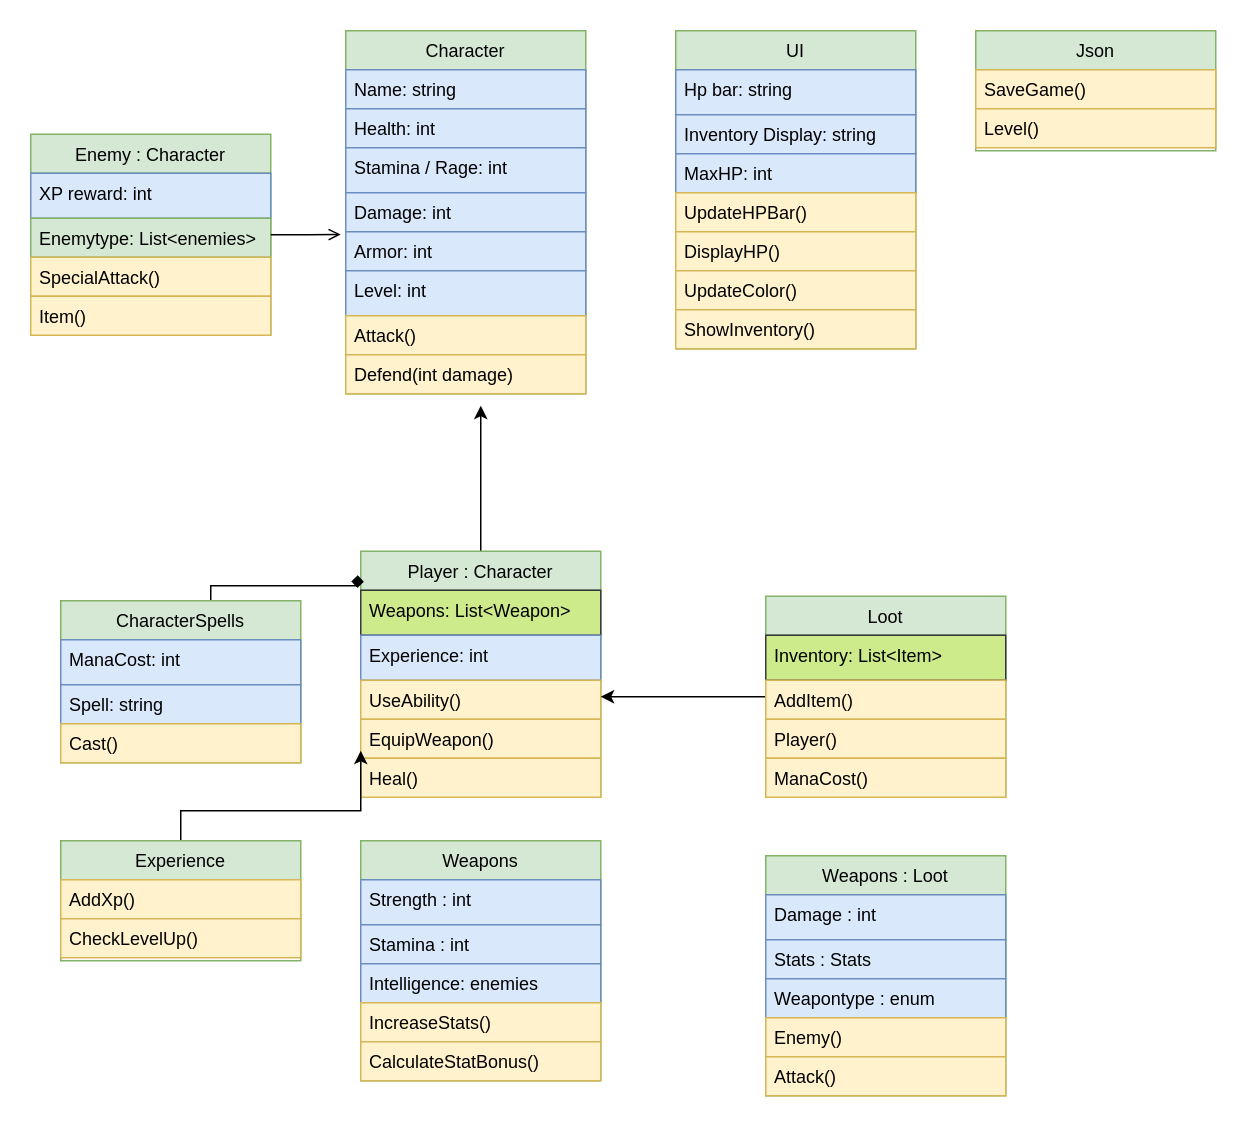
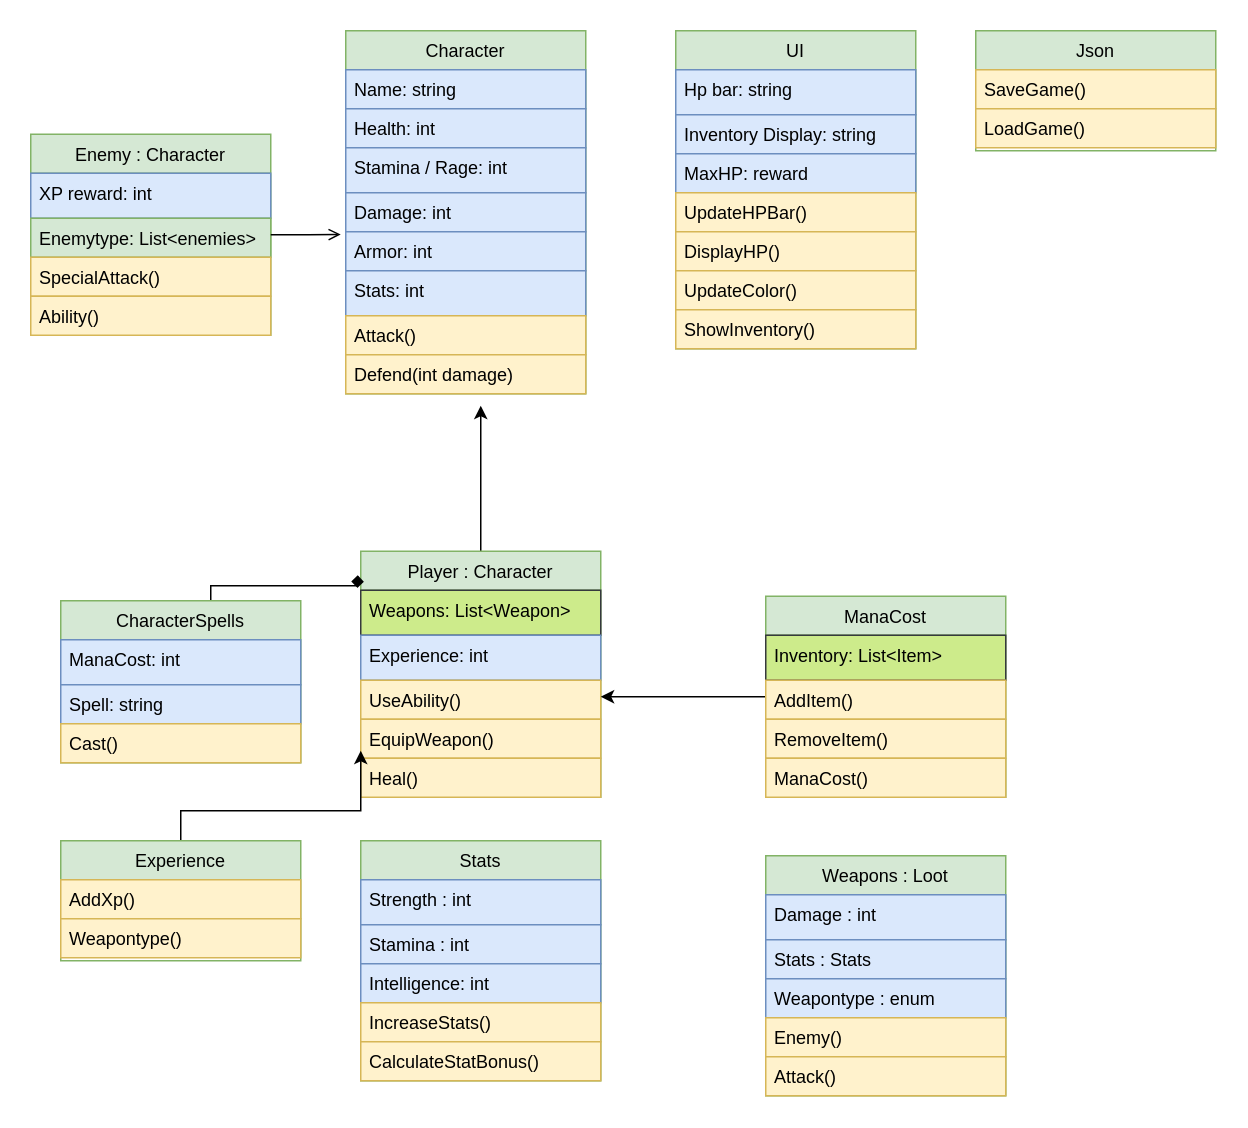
(1017, 129) -> (1034, 129)
(727, 174) -> (745, 174)
(395, 291) -> (397, 291)
(69, 317) -> (77, 317)
(885, 617) -> (885, 617)
(812, 740) -> (834, 740)
(480, 861) -> (480, 861)
(137, 939) -> (129, 939)
(461, 984) -> (441, 984)
